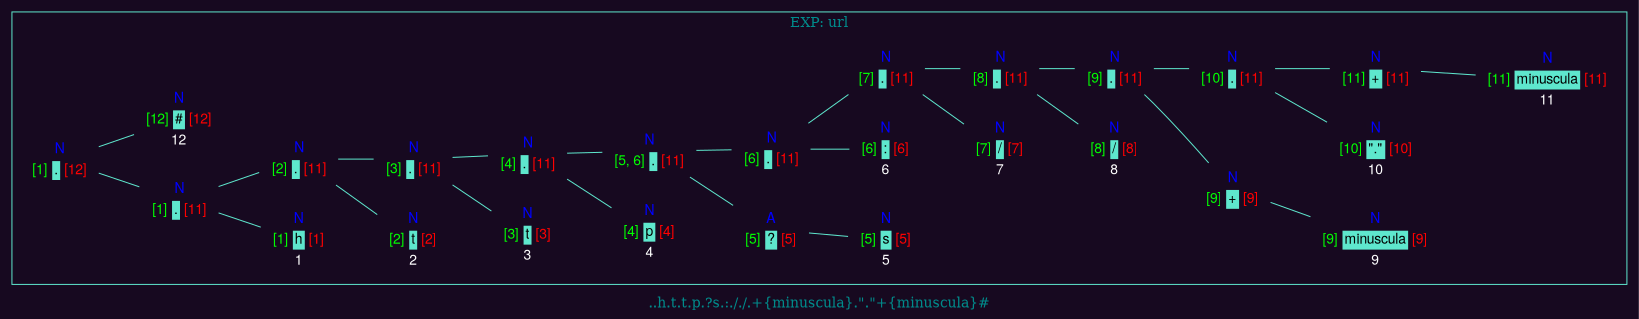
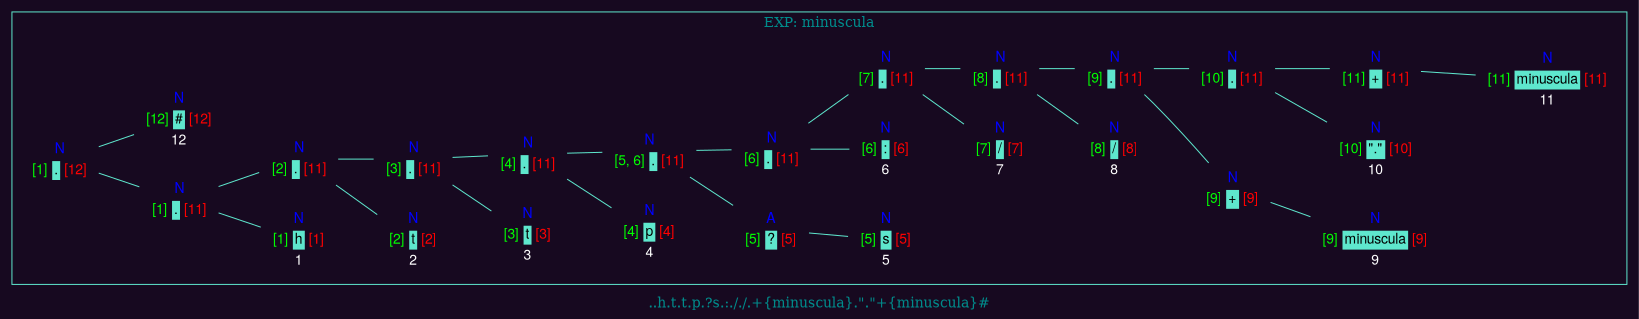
(819, 23) -> (819, 23)
